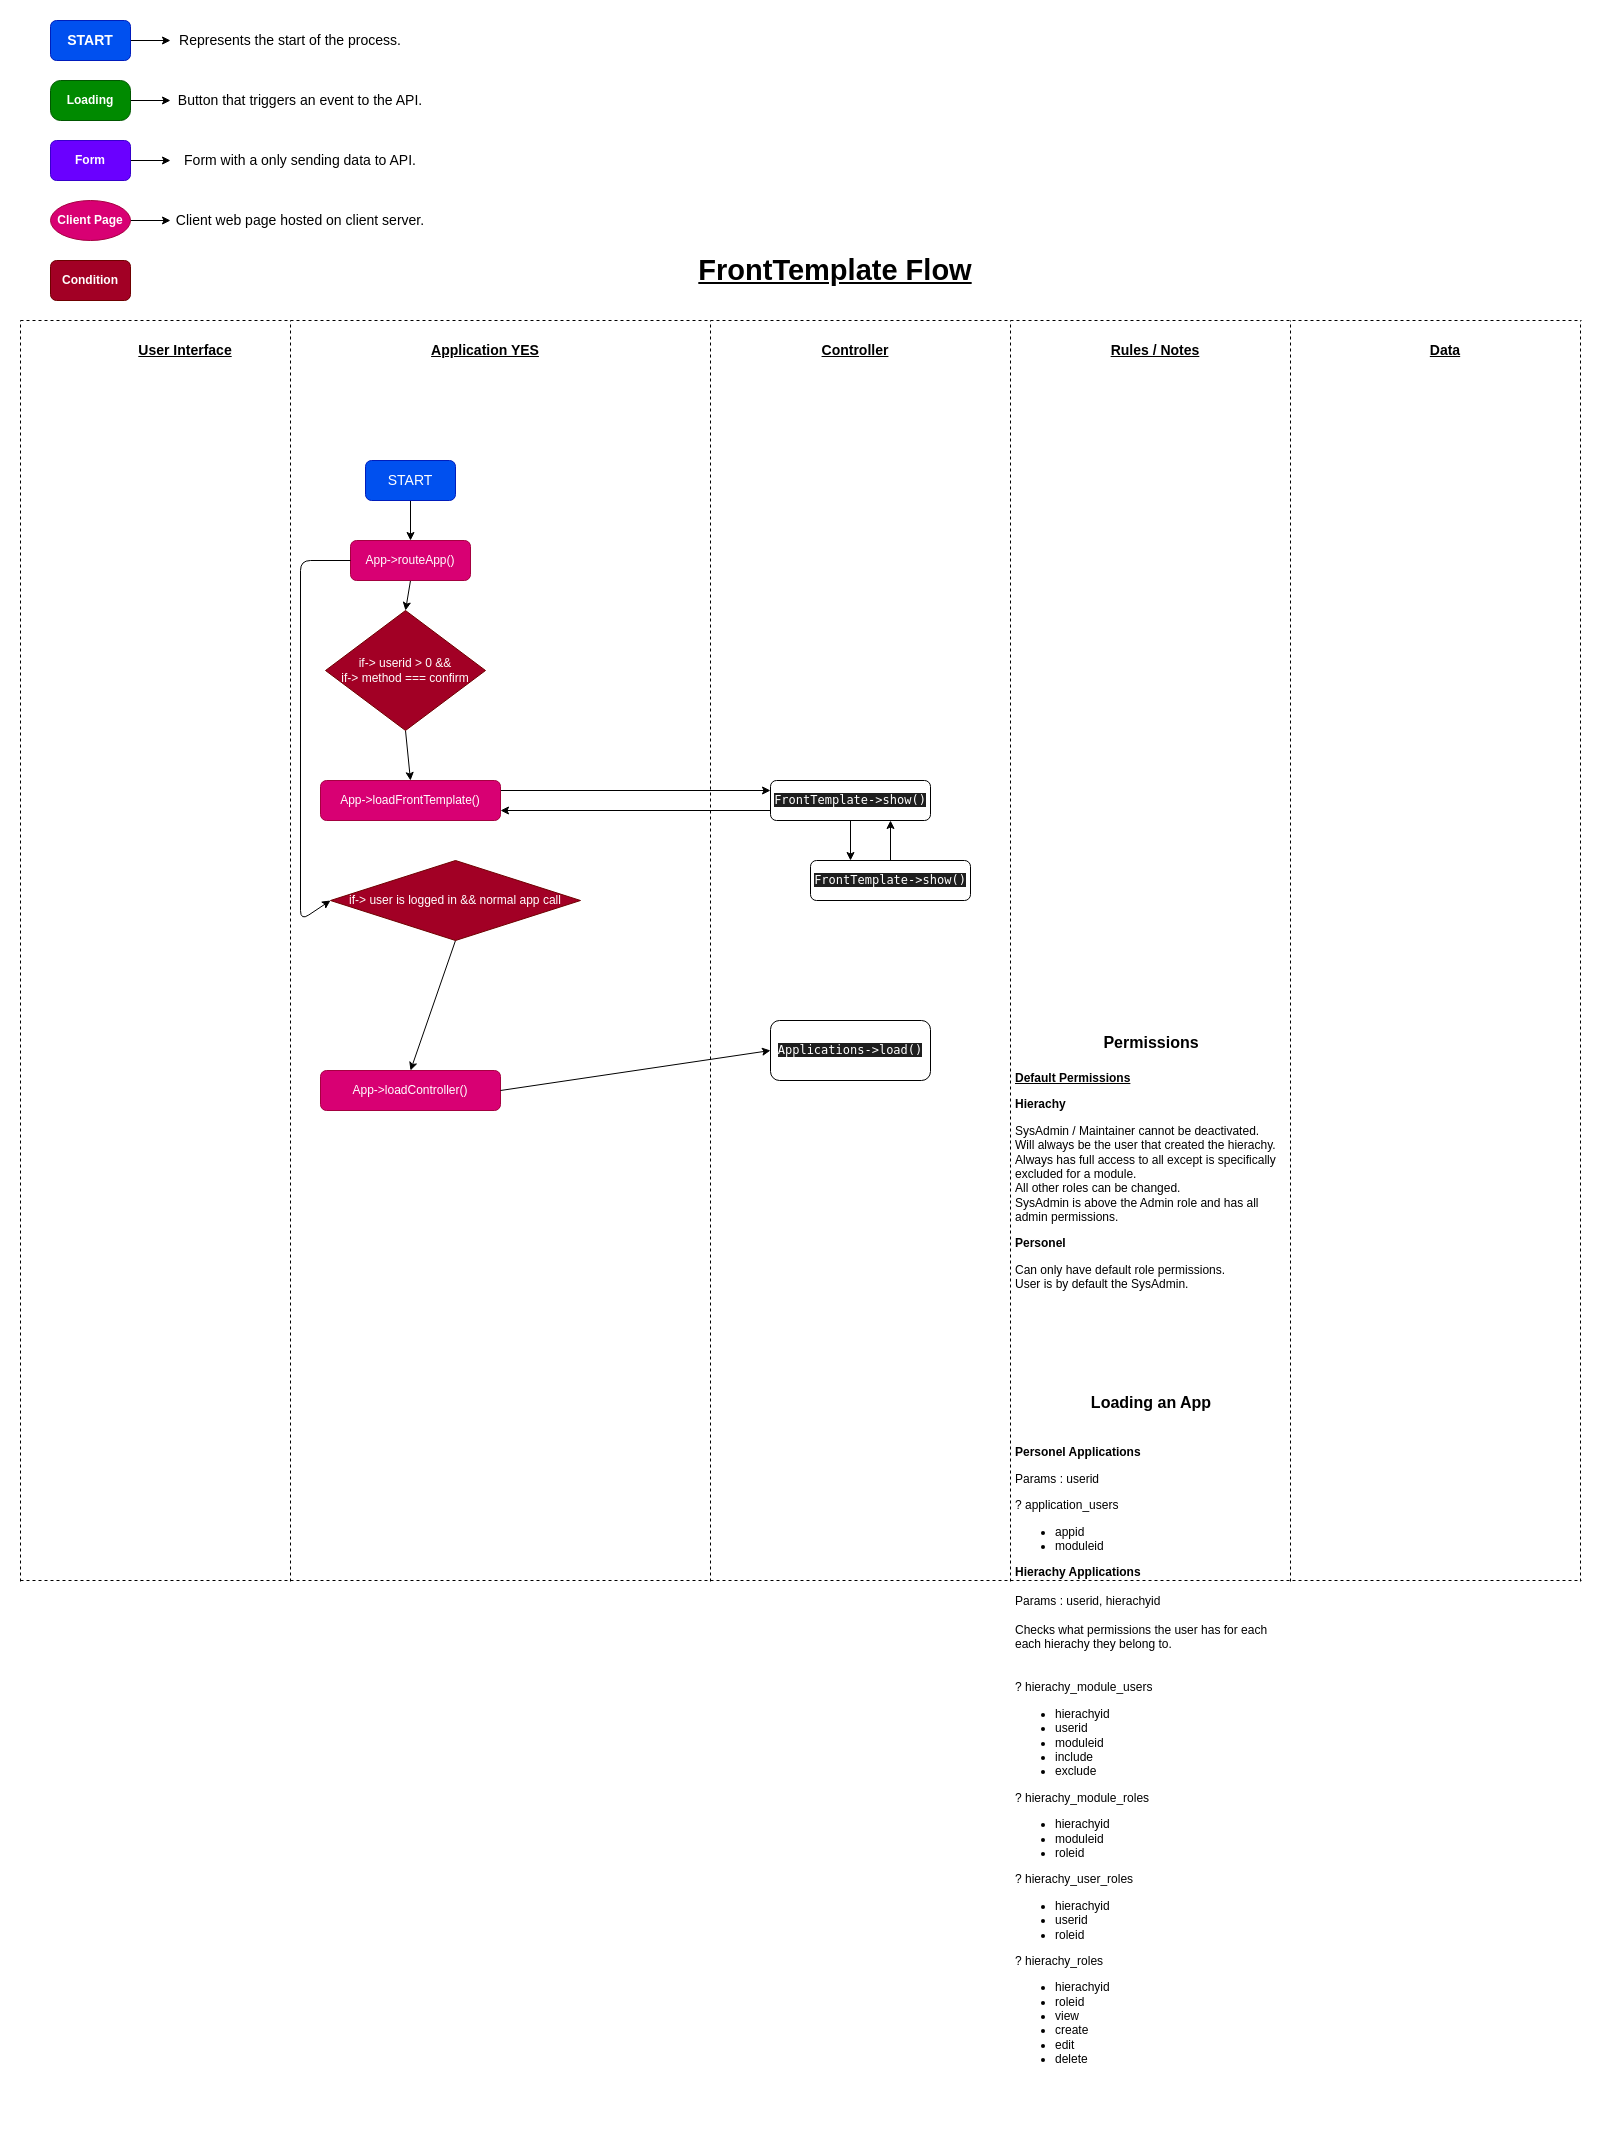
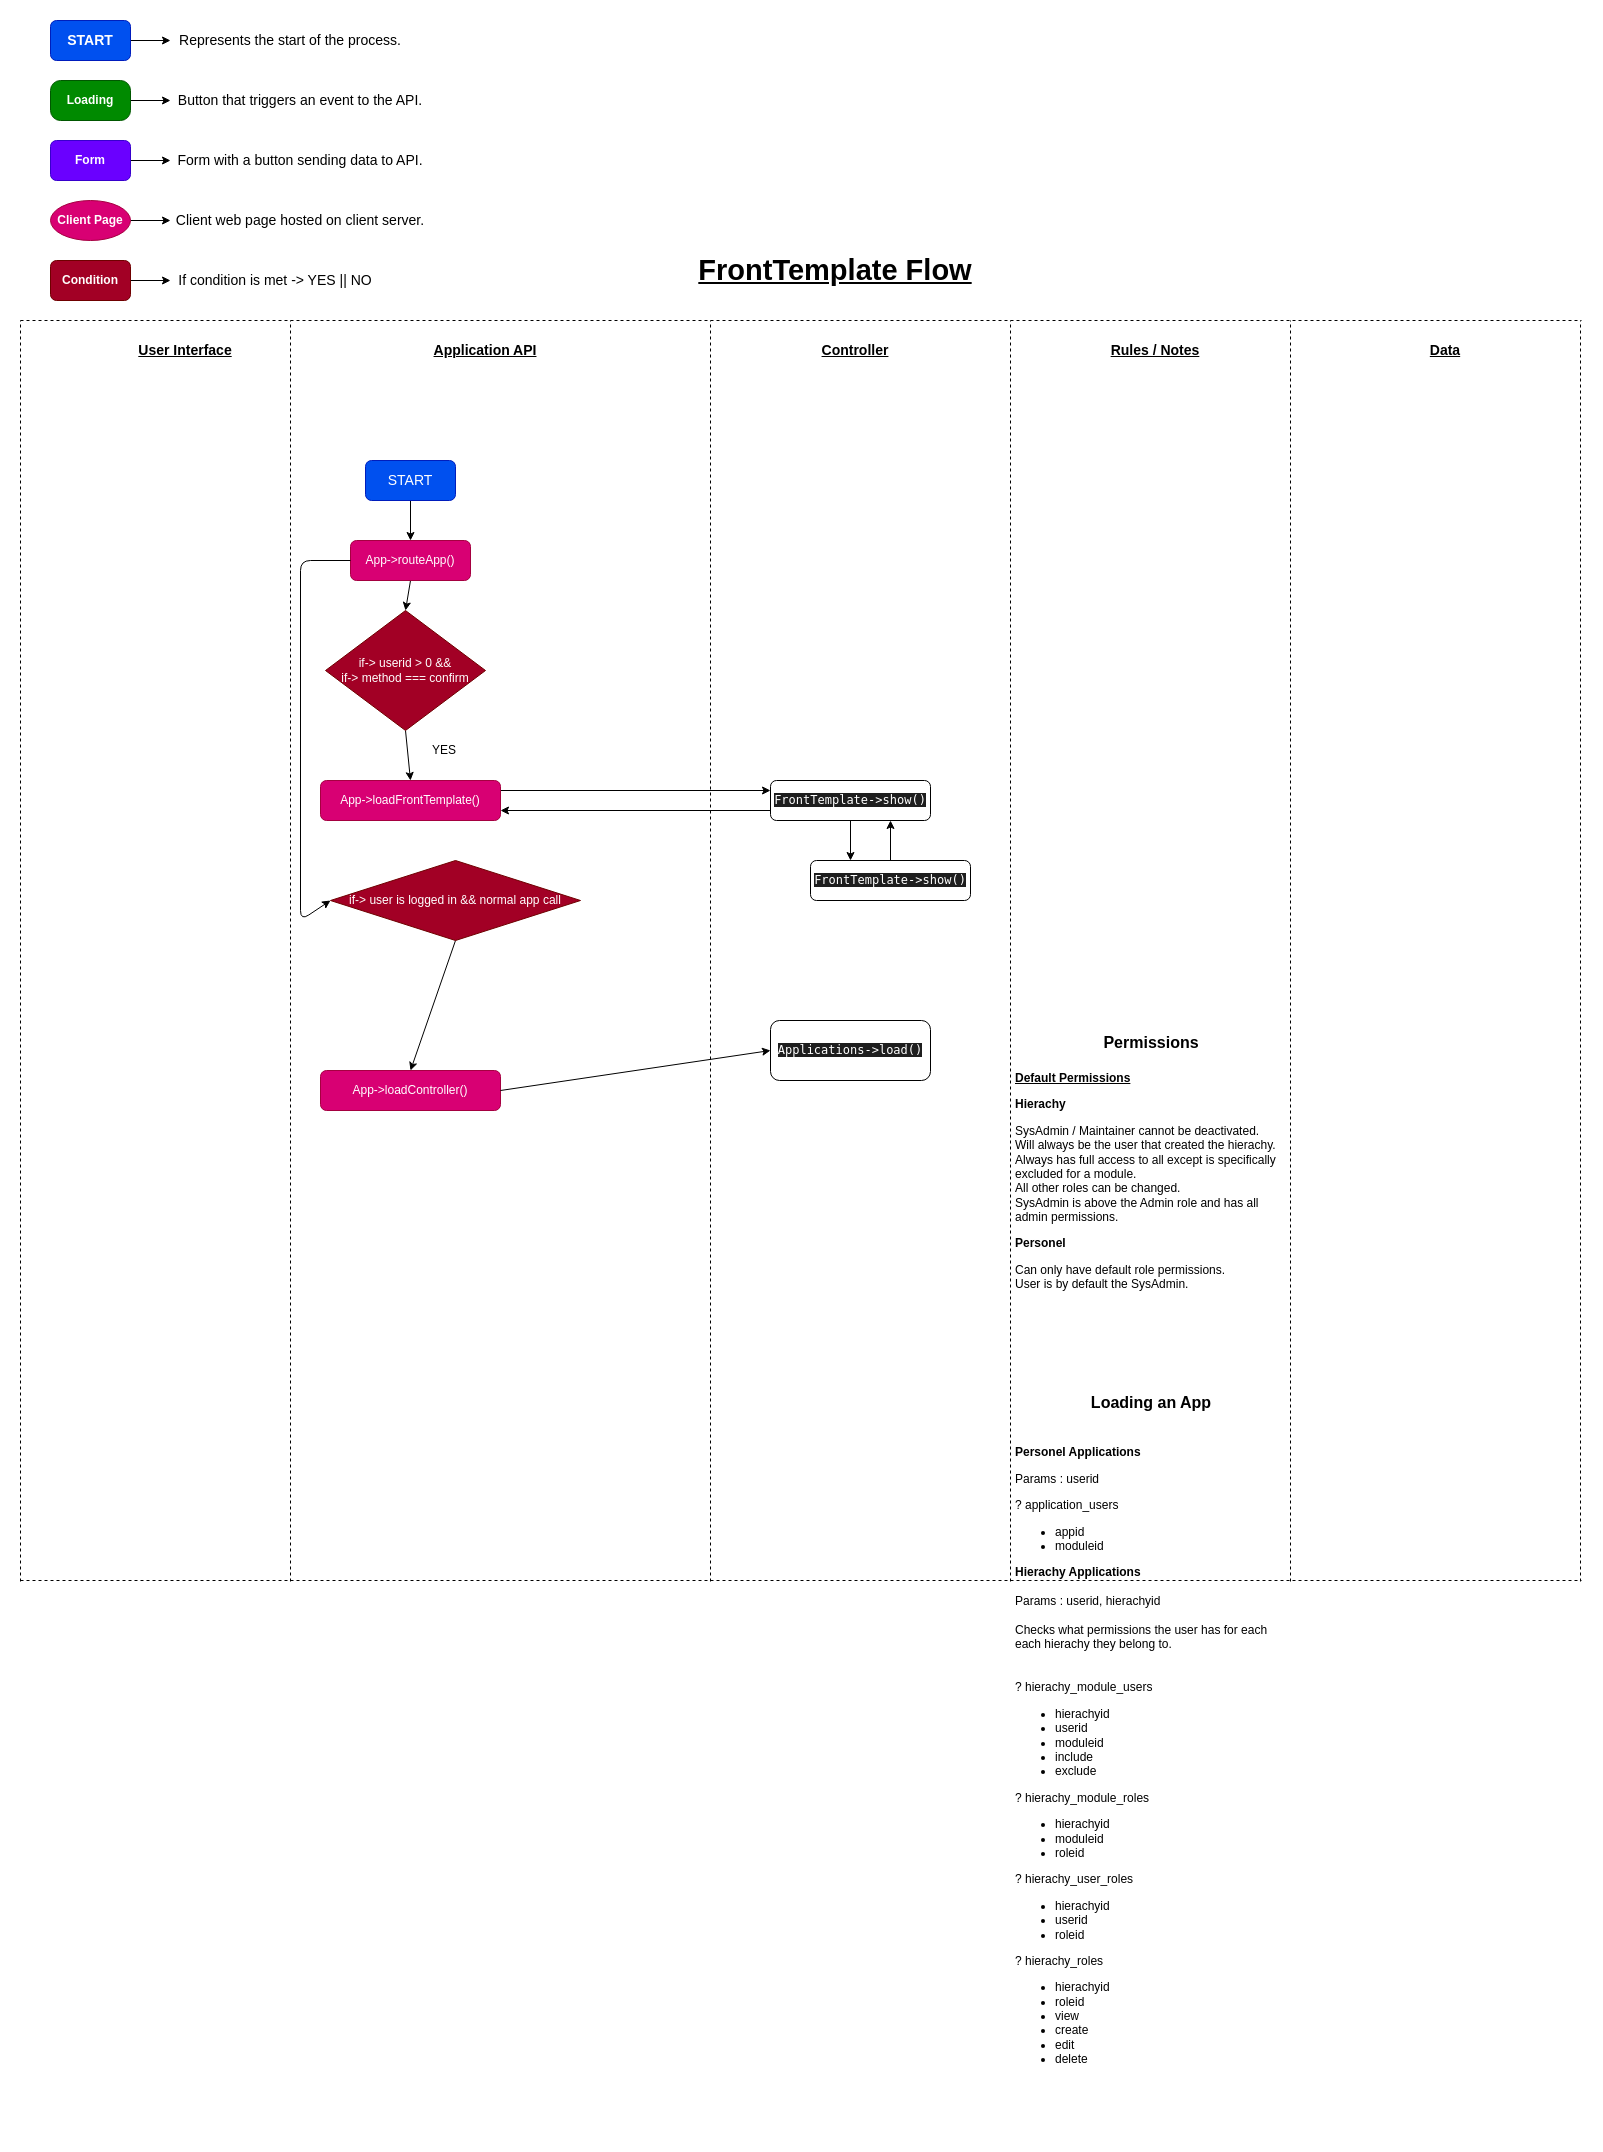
(301, 161) -> (301, 161)
none -> (147, 281)
none -> (276, 281)
(486, 351) -> (486, 351)
none -> (445, 751)
